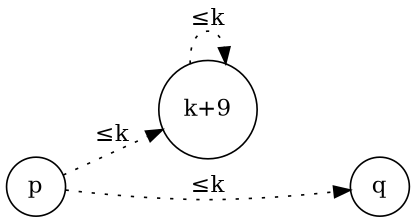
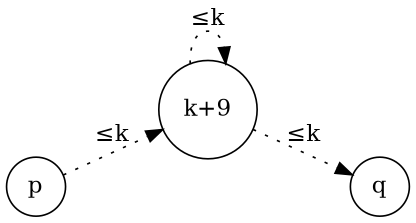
(200, 200) -> (295, 149)
